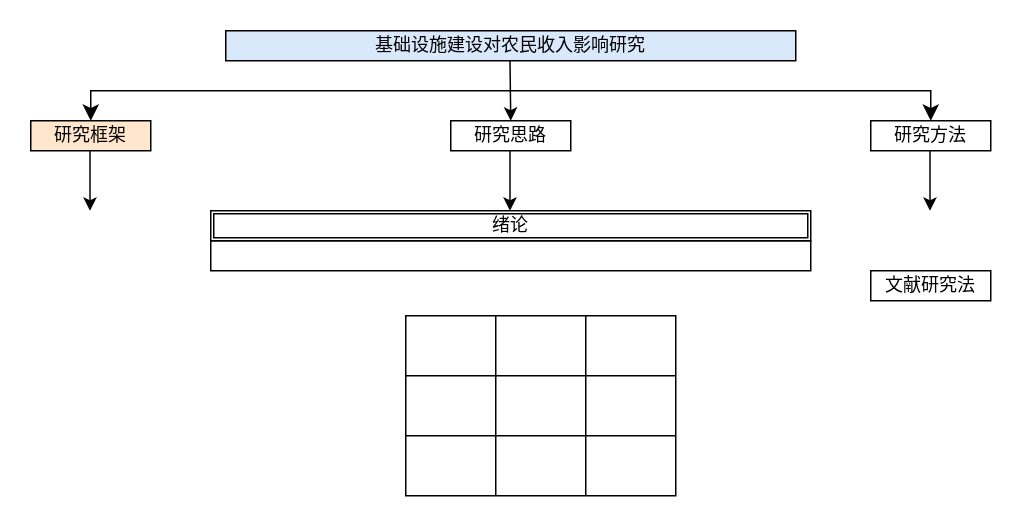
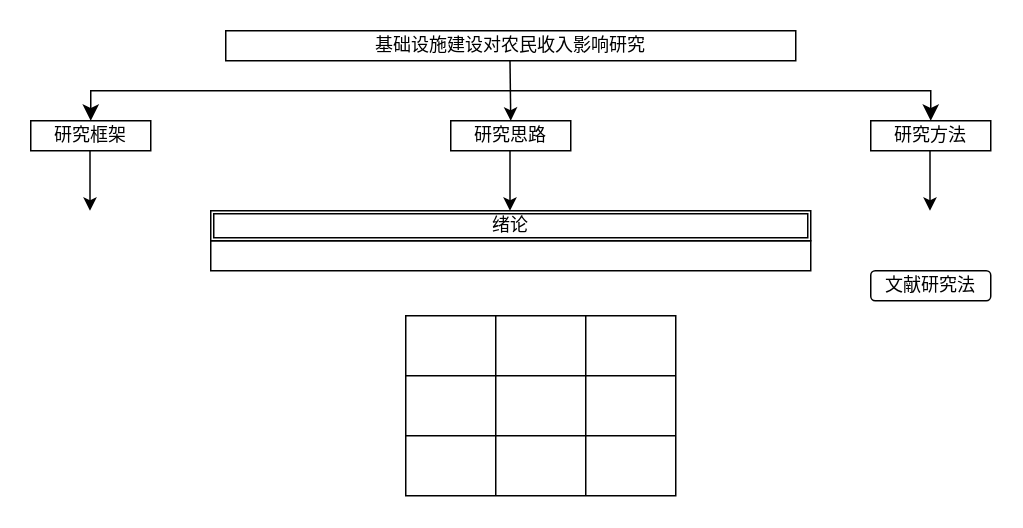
(511, 46) -> (511, 46)
(91, 136) -> (91, 136)
(931, 286) -> (931, 286)
